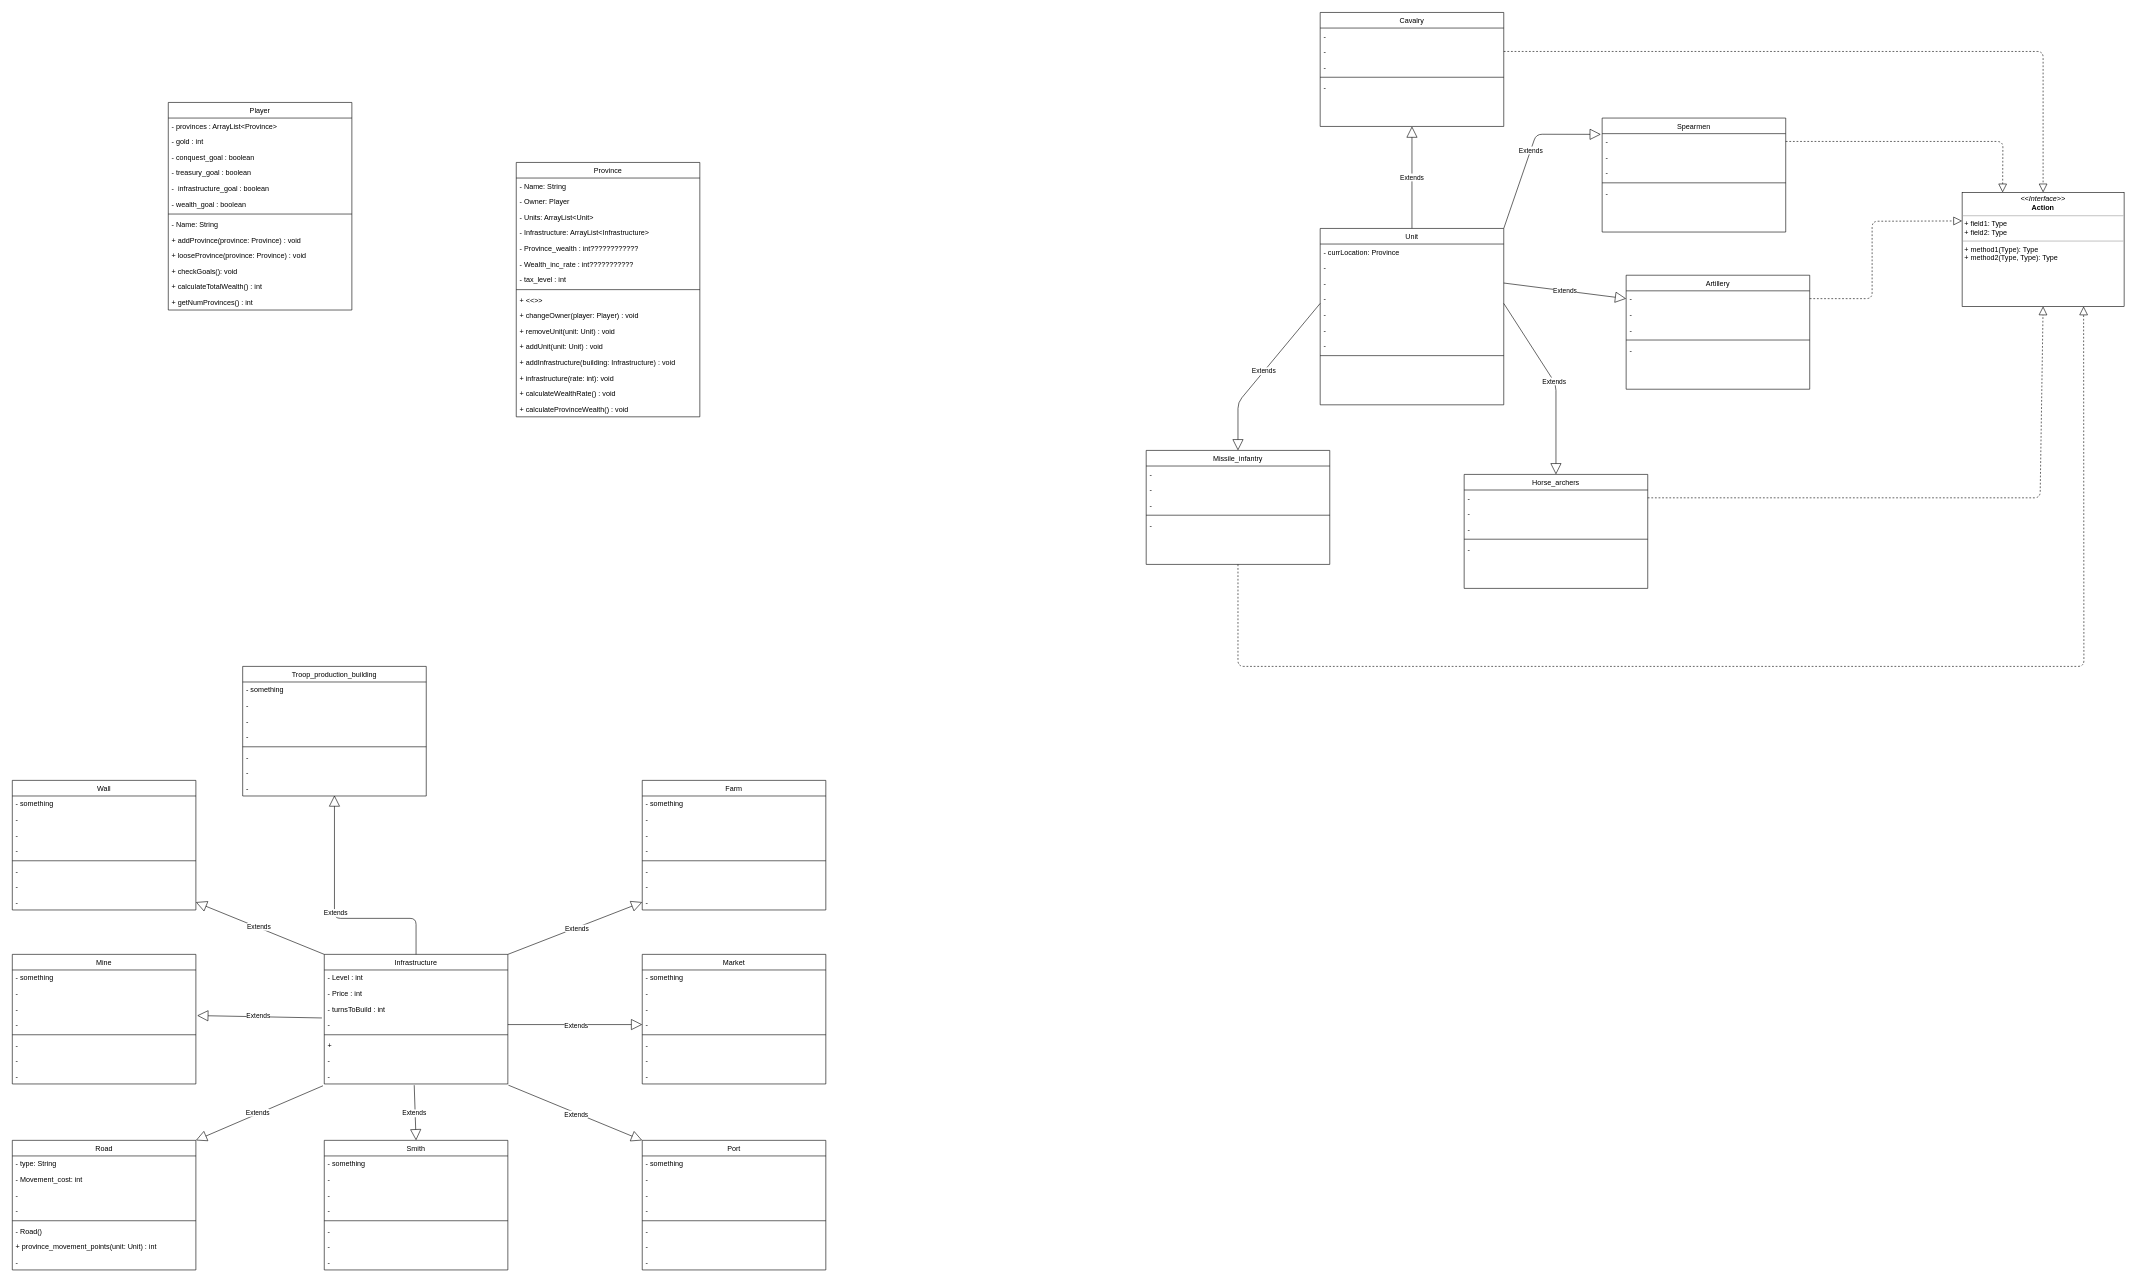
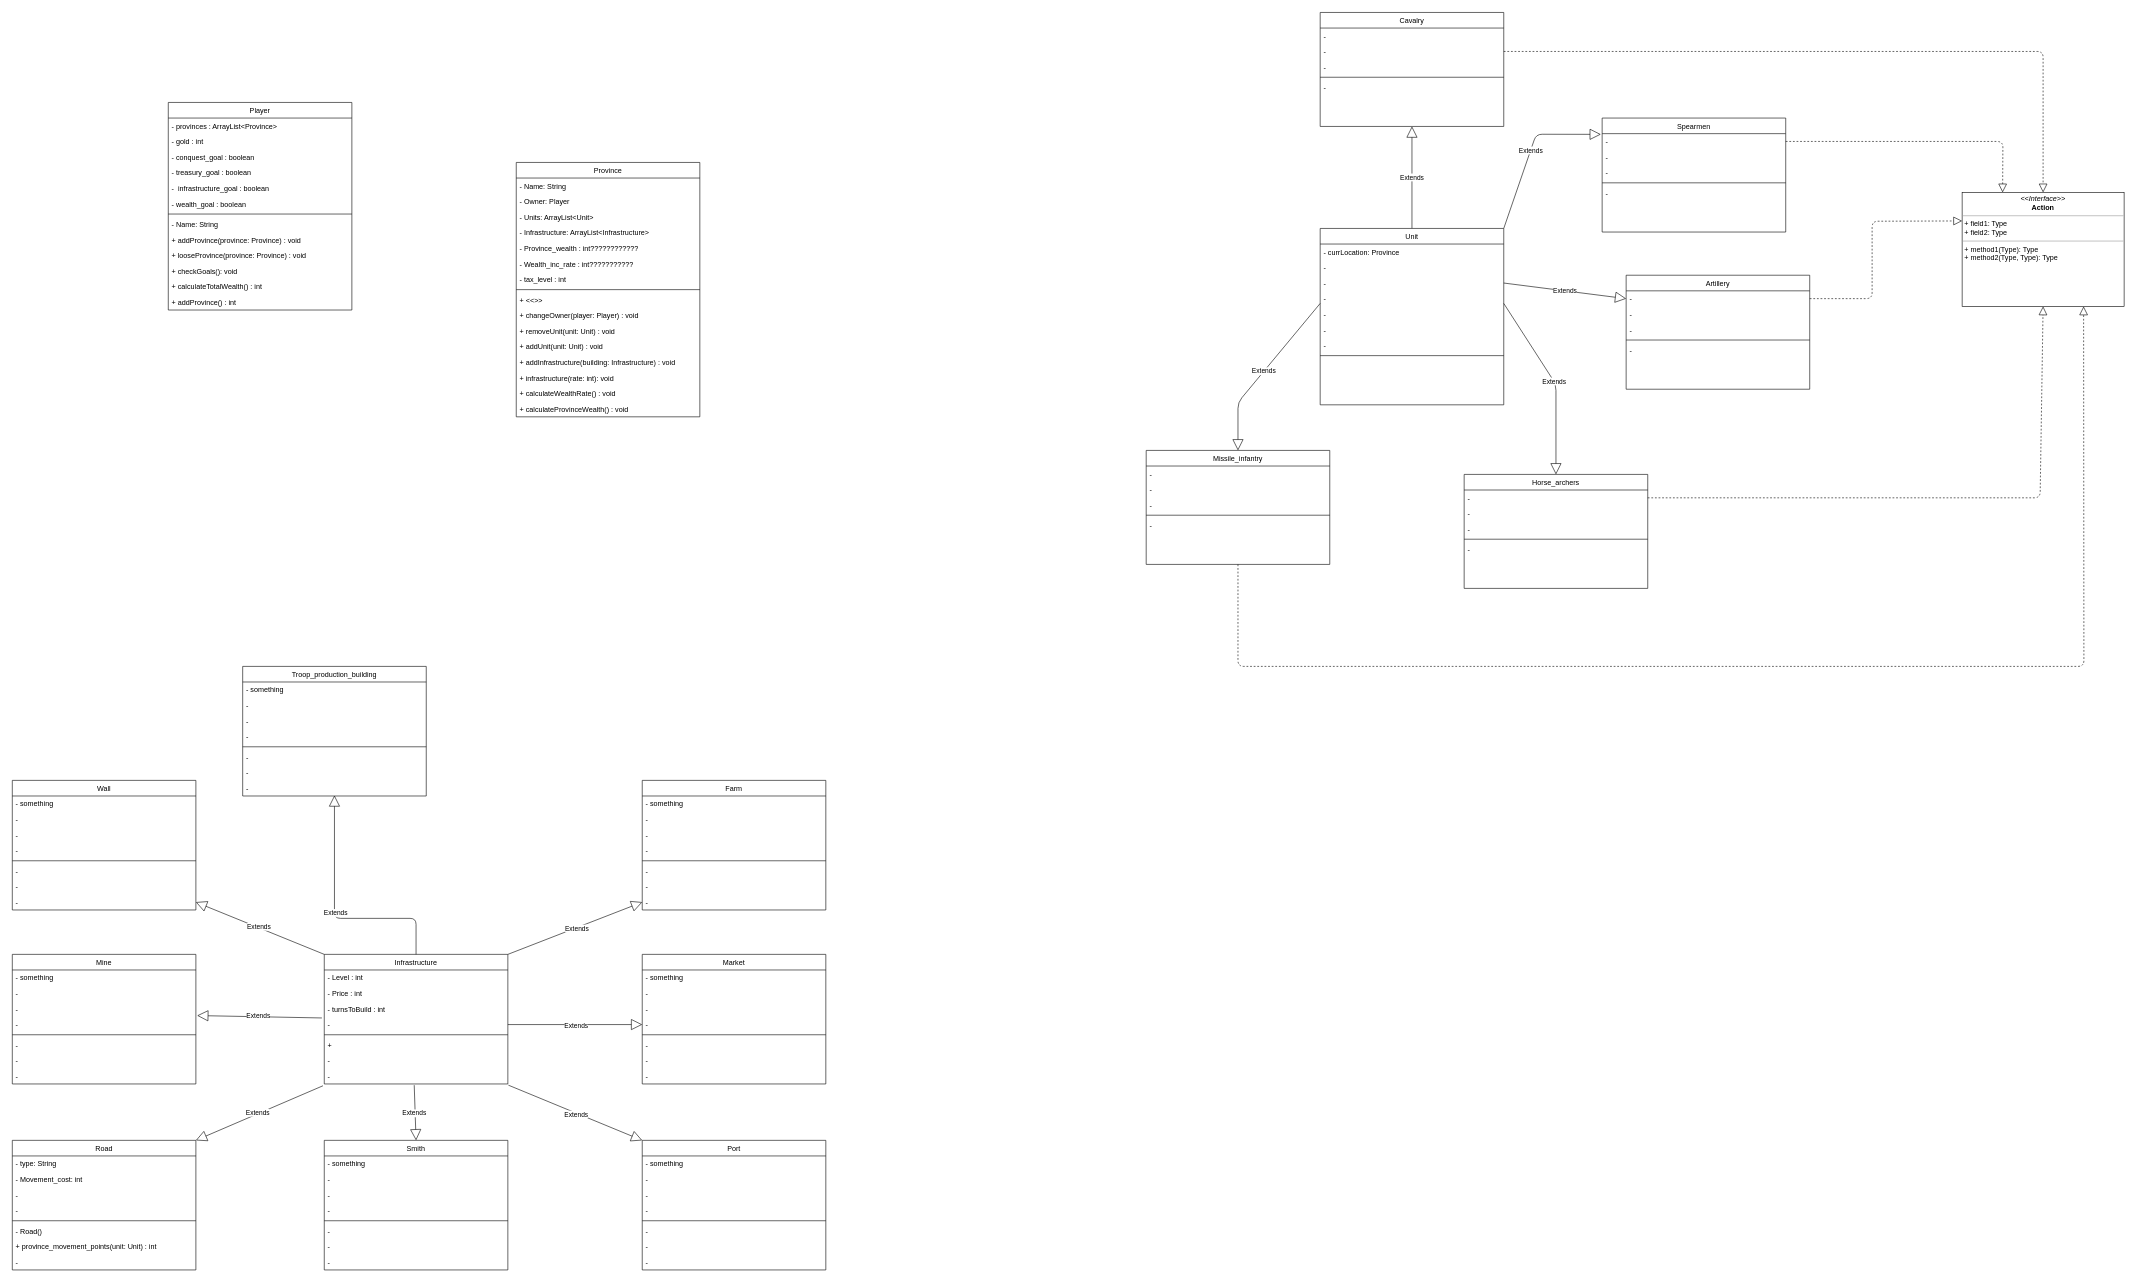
(216, 302) -> (208, 302)
